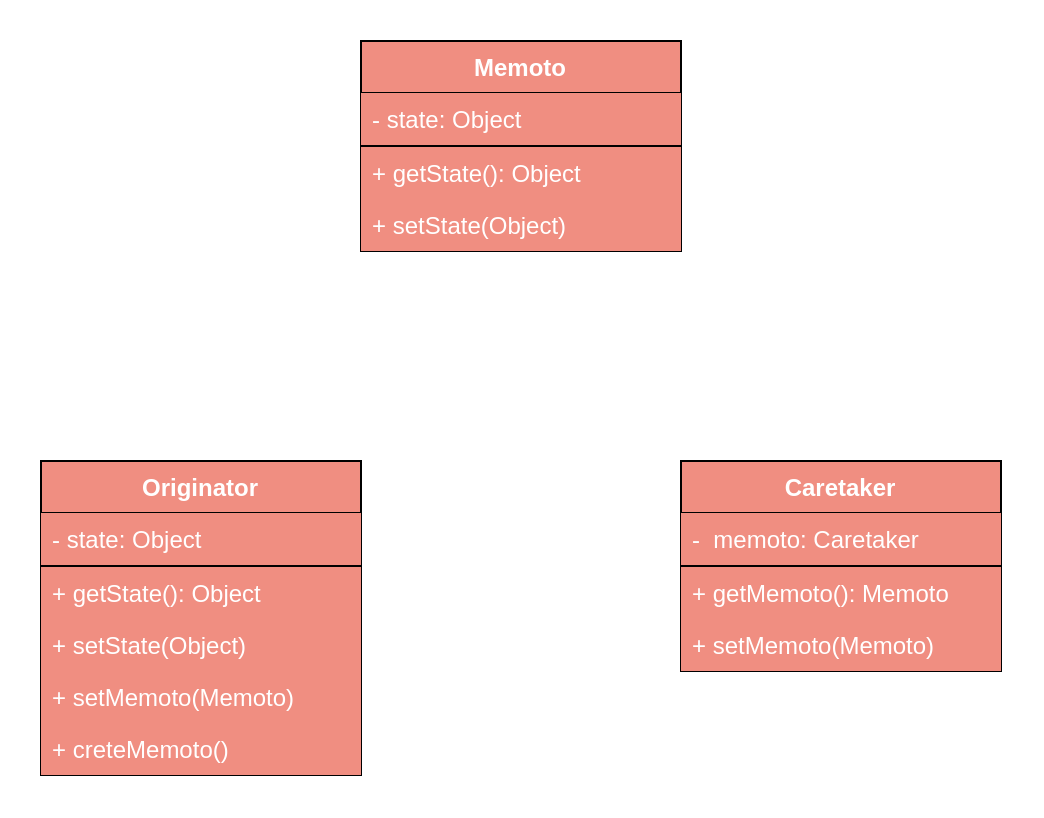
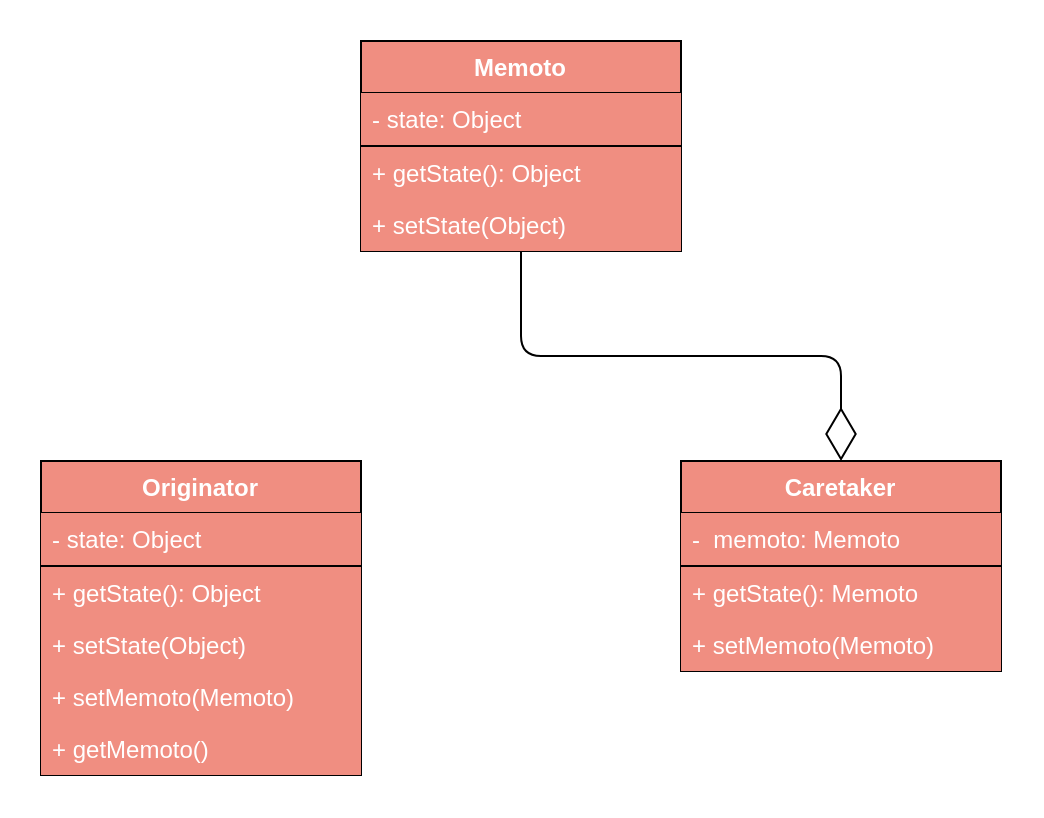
none -> (657, 356)
(817, 540) -> (797, 540)
(824, 594) -> (817, 594)
(150, 750) -> (136, 750)
